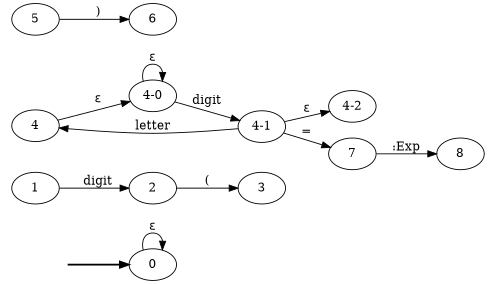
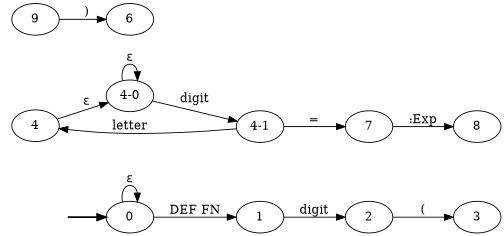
(36, 19) -> (36, 19)
(352, 106) -> none
none -> (190, 217)
